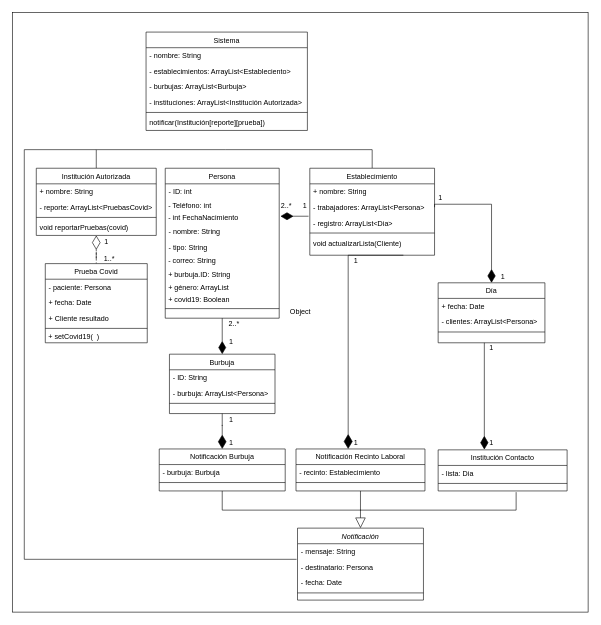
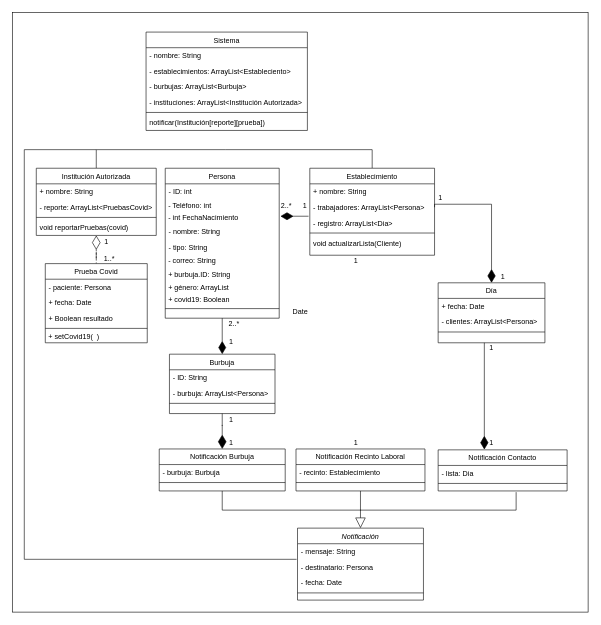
(301, 312) -> (301, 312)
(82, 319) -> (83, 319)
(348, 434) -> none
(503, 458) -> (503, 458)
